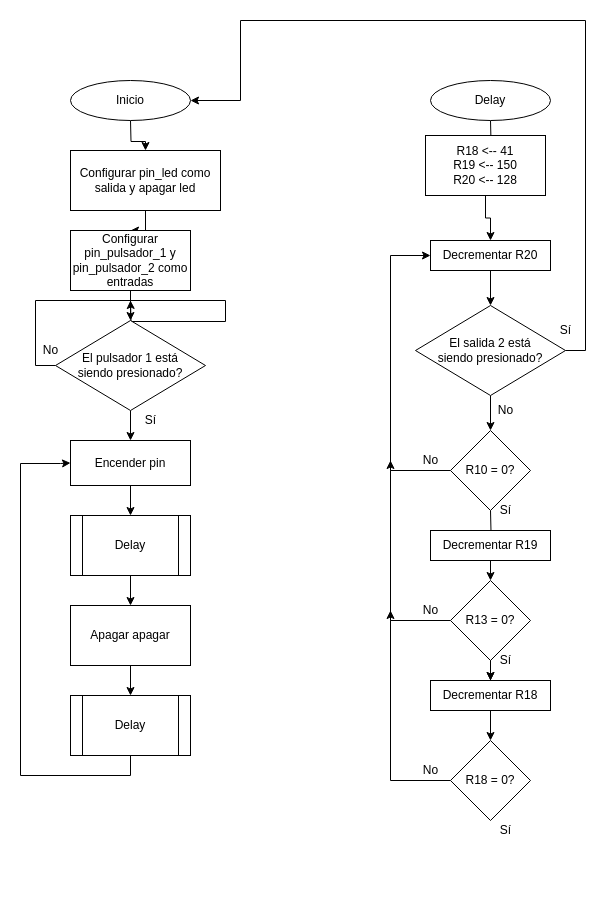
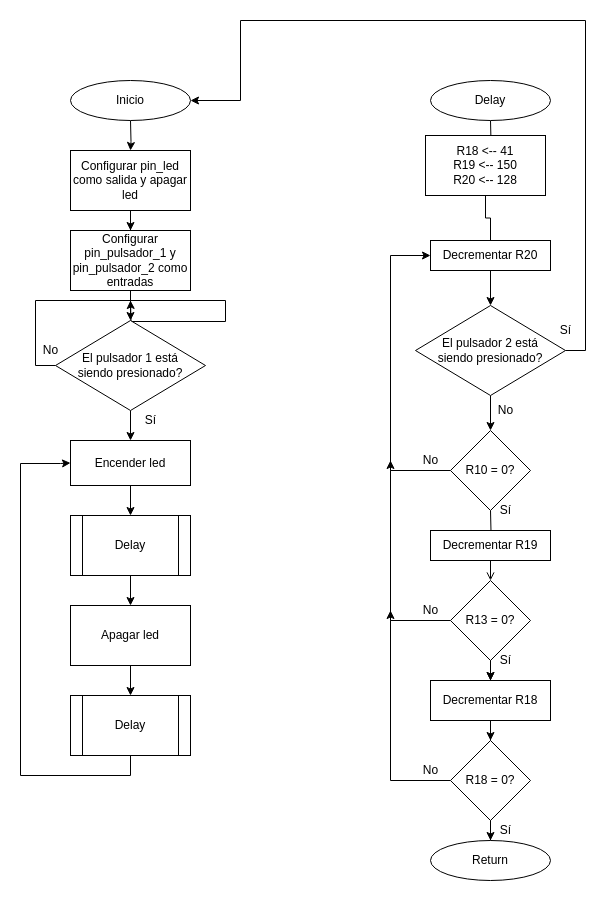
(146, 181) -> (131, 181)
(491, 232) -> (491, 235)
(491, 351) -> (491, 351)
(131, 464) -> (131, 464)
(491, 572) -> (491, 574)
(131, 636) -> (131, 636)
(491, 696) -> (491, 701)
none -> (491, 835)
none -> (491, 861)
